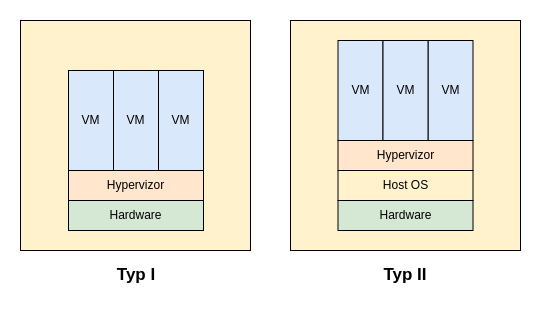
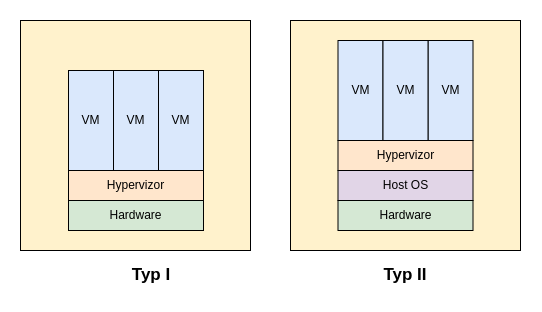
(406, 186) -> (406, 186)
(136, 276) -> (151, 276)
